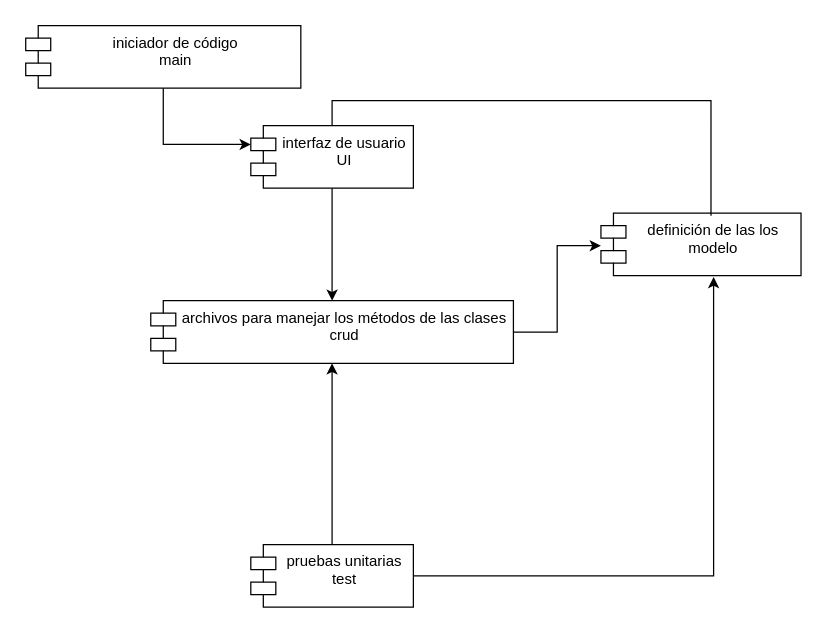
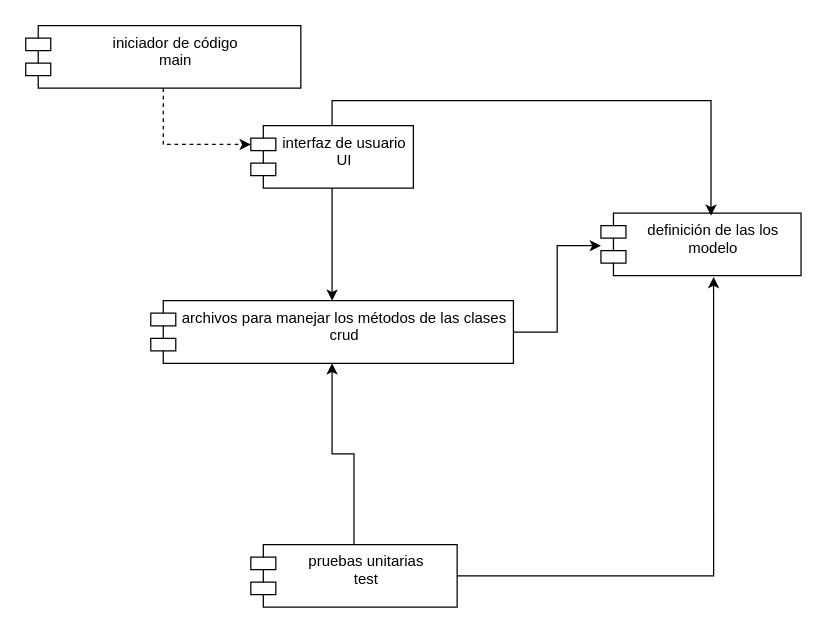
(175, 144) -> (175, 144)
(711, 208) -> (711, 206)
(332, 576) -> (354, 576)
